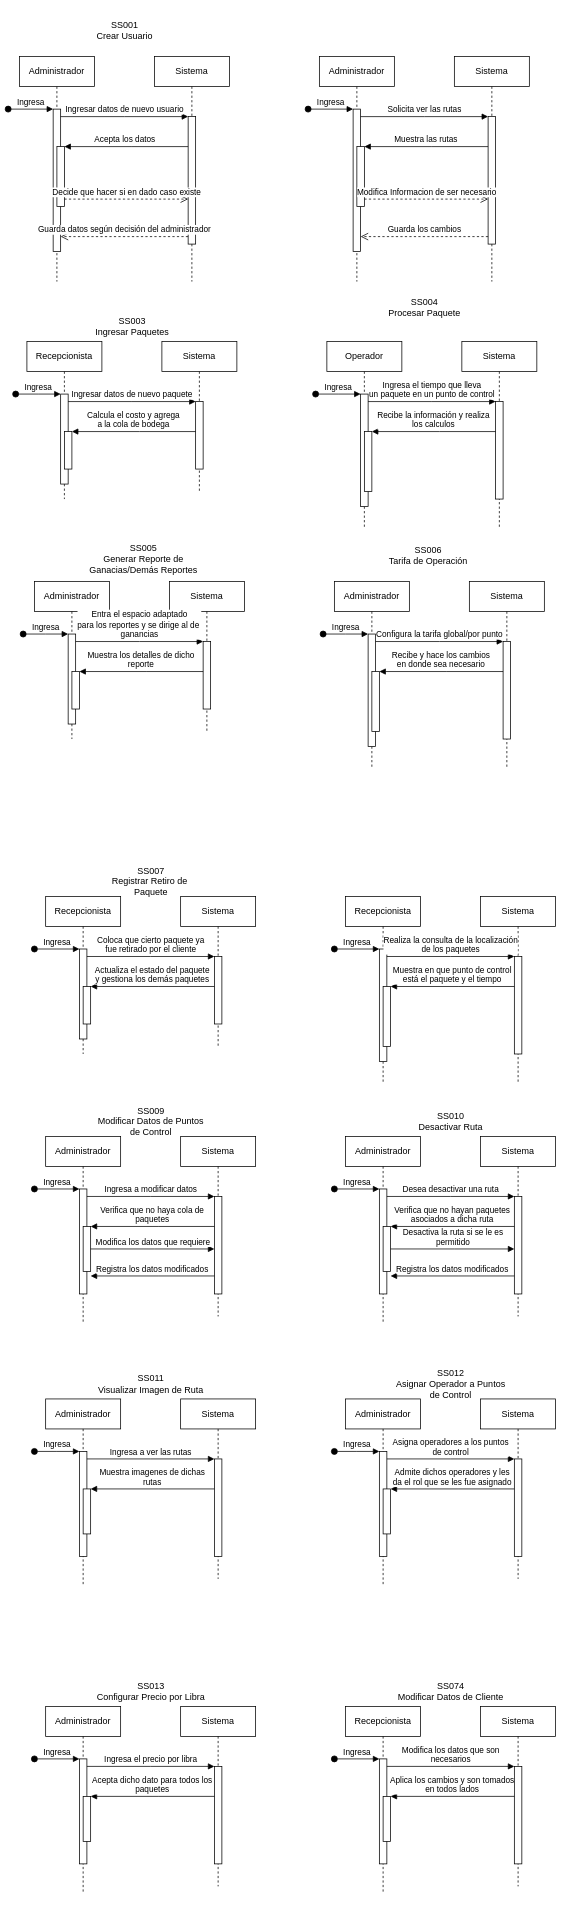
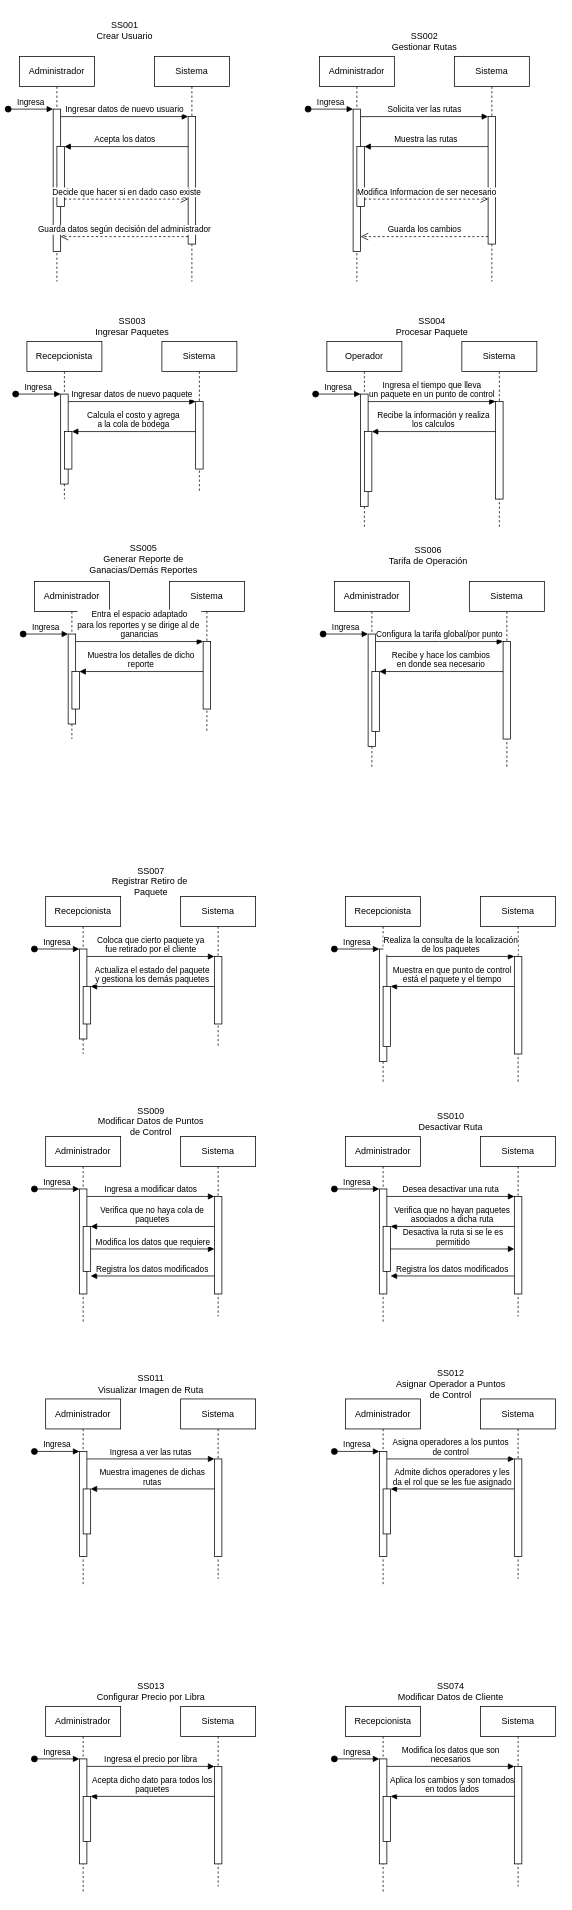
none -> (424, 42)
(424, 308) -> (432, 327)
